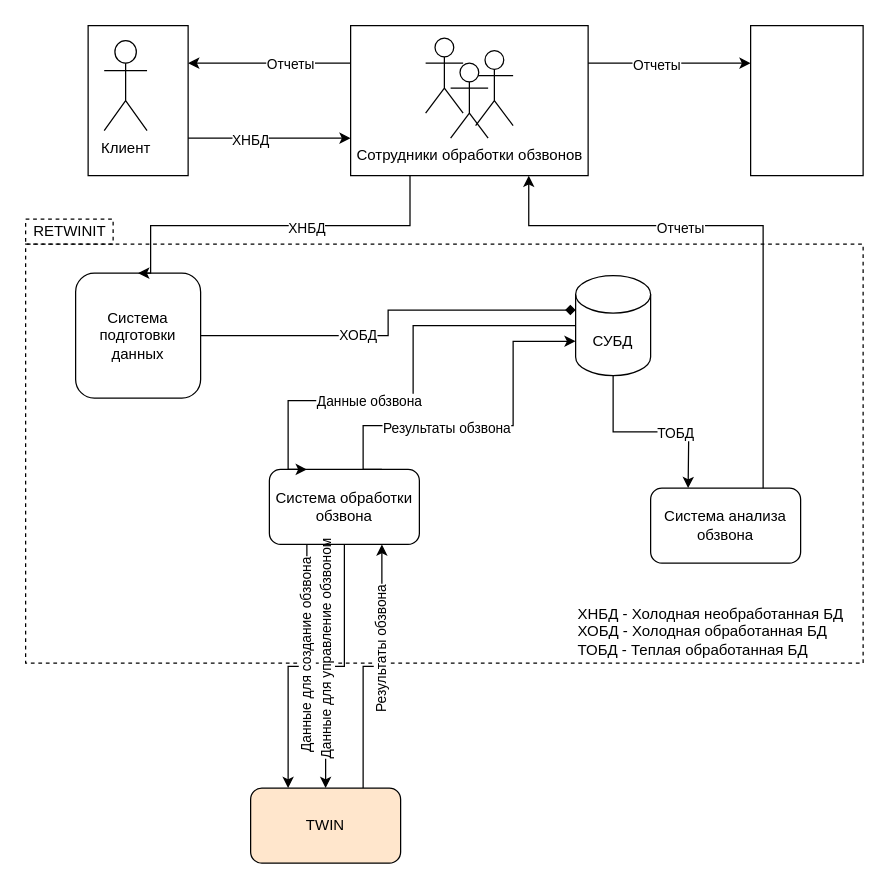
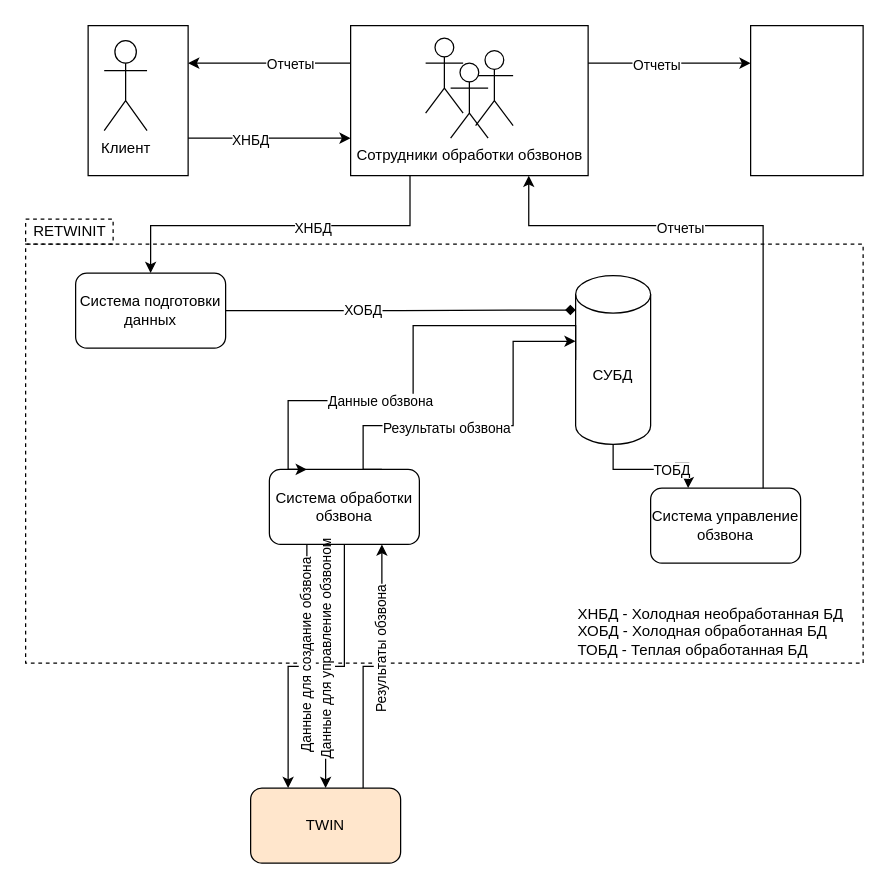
(613, 326) -> (613, 360)
(138, 336) -> (151, 311)
(726, 526) -> (726, 526)
